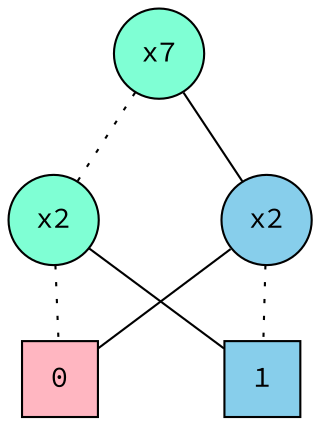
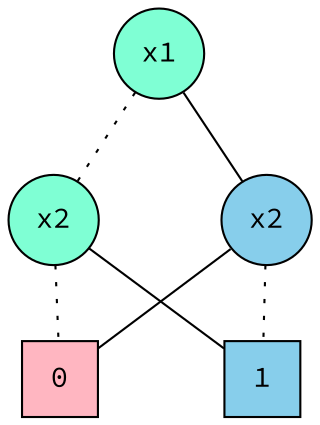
(159, 54) -> (159, 54)
